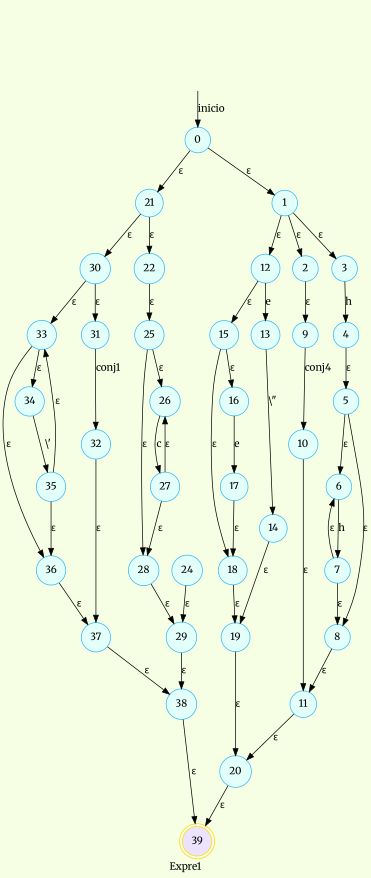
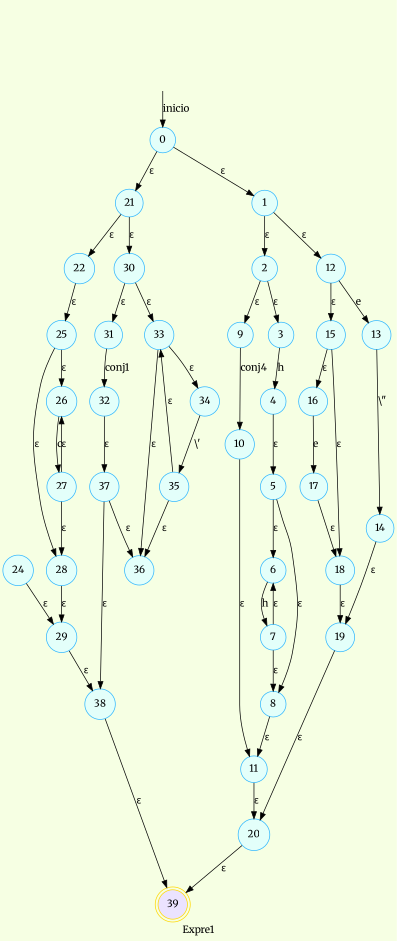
(312, 233) -> (272, 298)
(71, 601) -> (119, 526)
